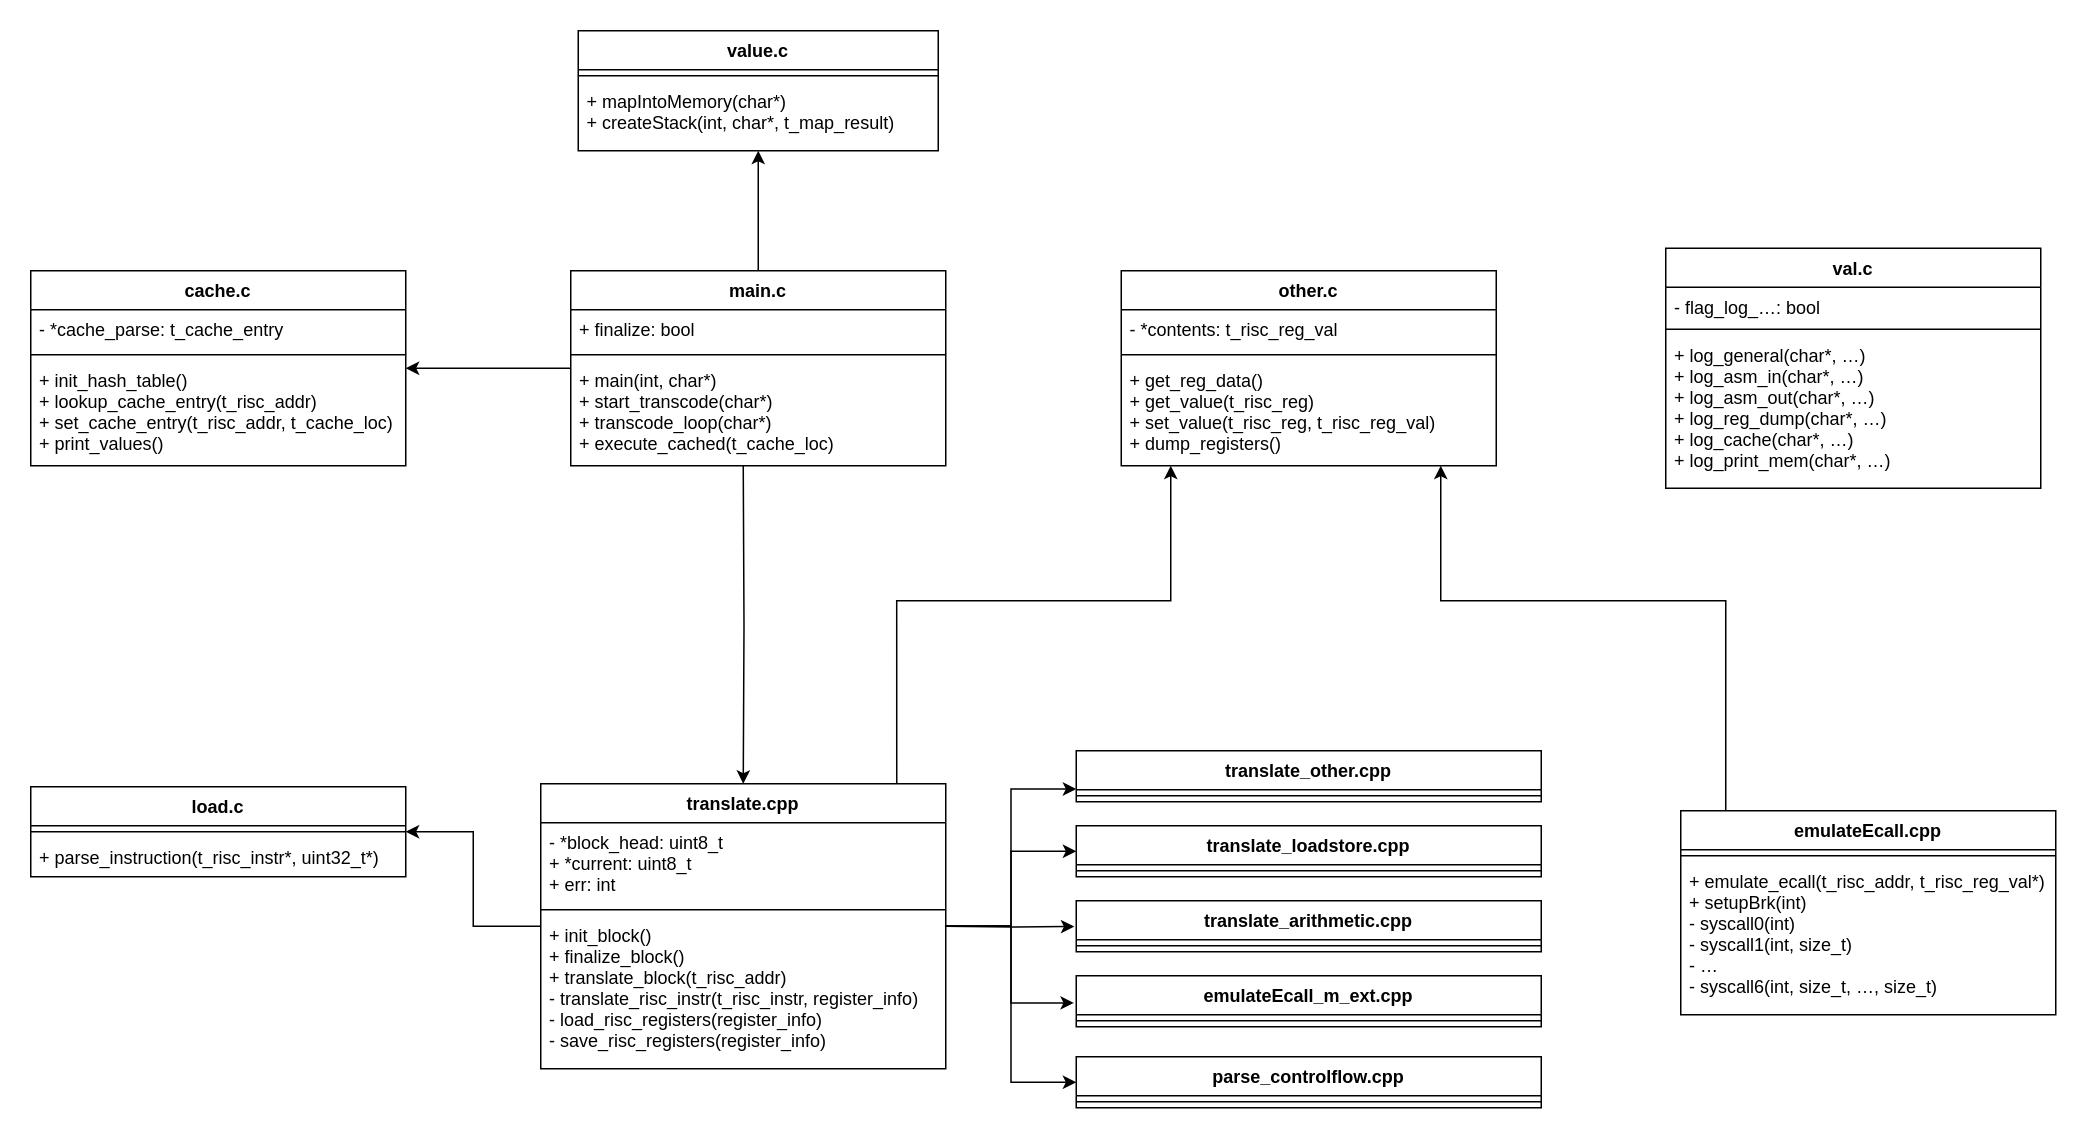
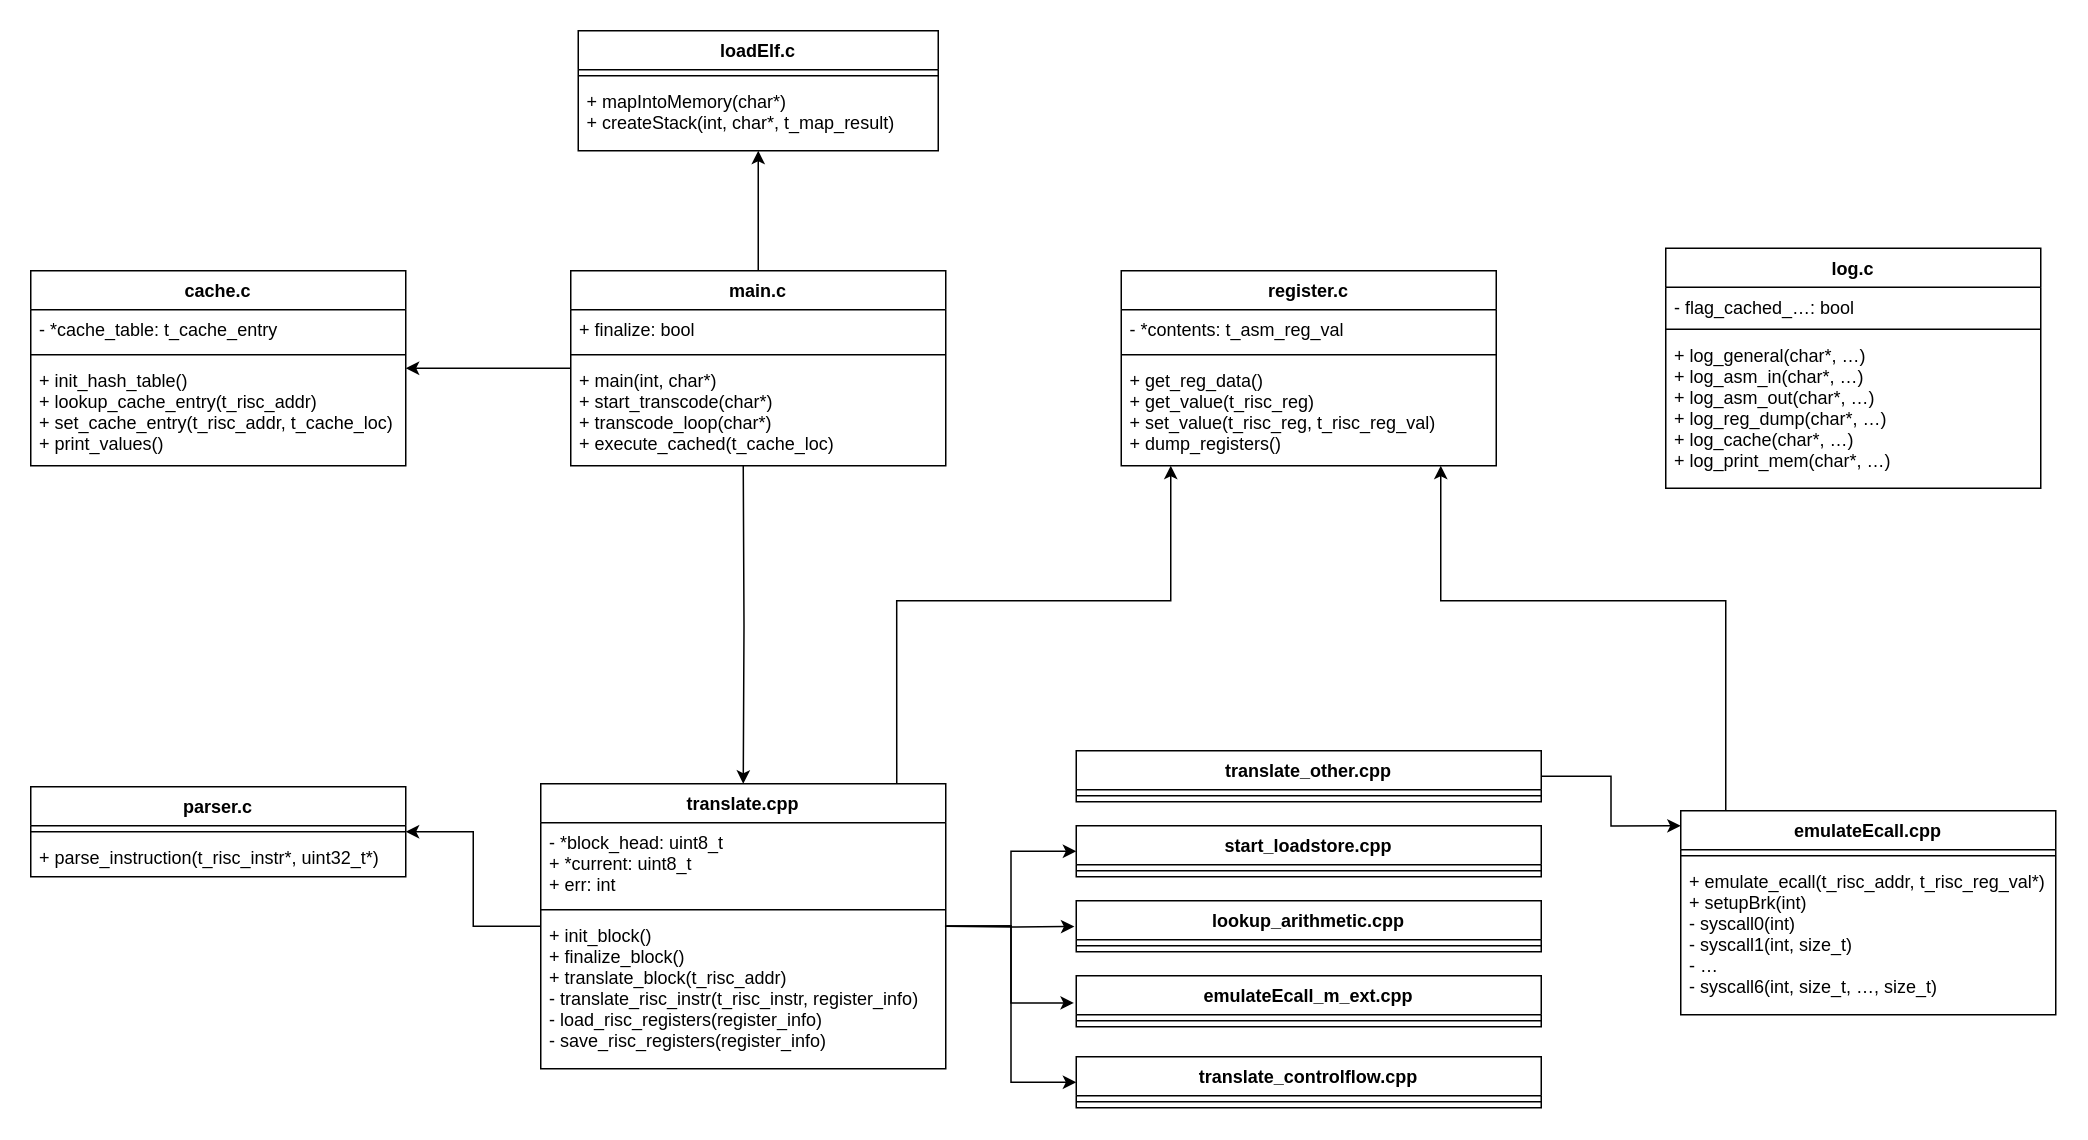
(758, 51) -> (758, 51)
(1853, 269) -> (1853, 269)
(1308, 291) -> (1308, 291)
(1751, 308) -> (1768, 308)
(178, 330) -> (176, 330)
(1254, 330) -> (1251, 330)
(1011, 792) -> none
none -> (1611, 797)
(218, 807) -> (218, 807)
(1308, 846) -> (1308, 846)
(1308, 921) -> (1308, 921)
(1308, 1077) -> (1308, 1077)
